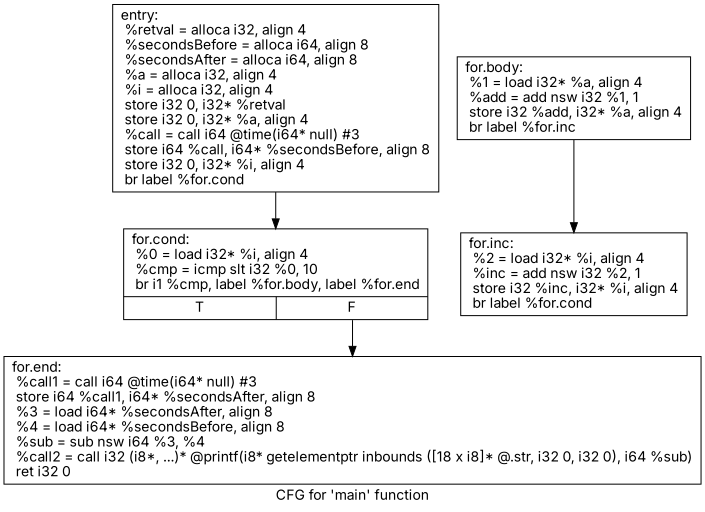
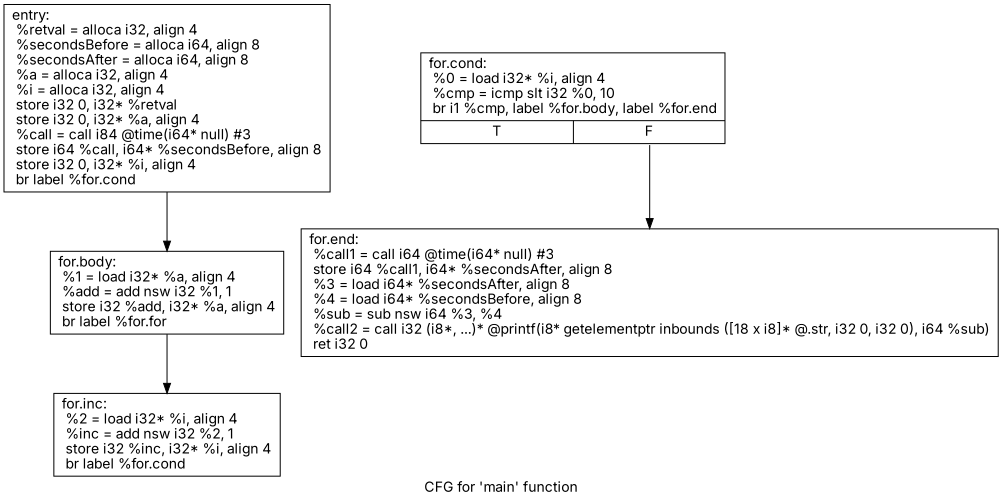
(521, 128) -> (113, 322)
(241, 135) -> (132, 135)
(276, 205) -> (167, 217)
